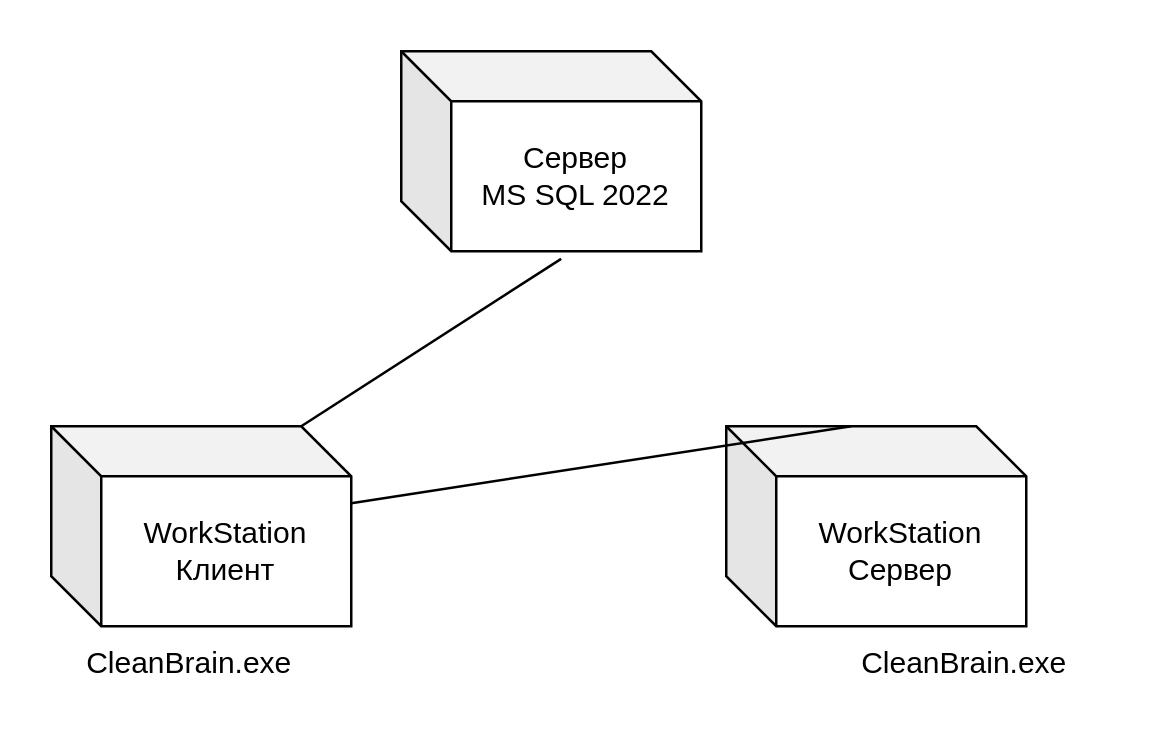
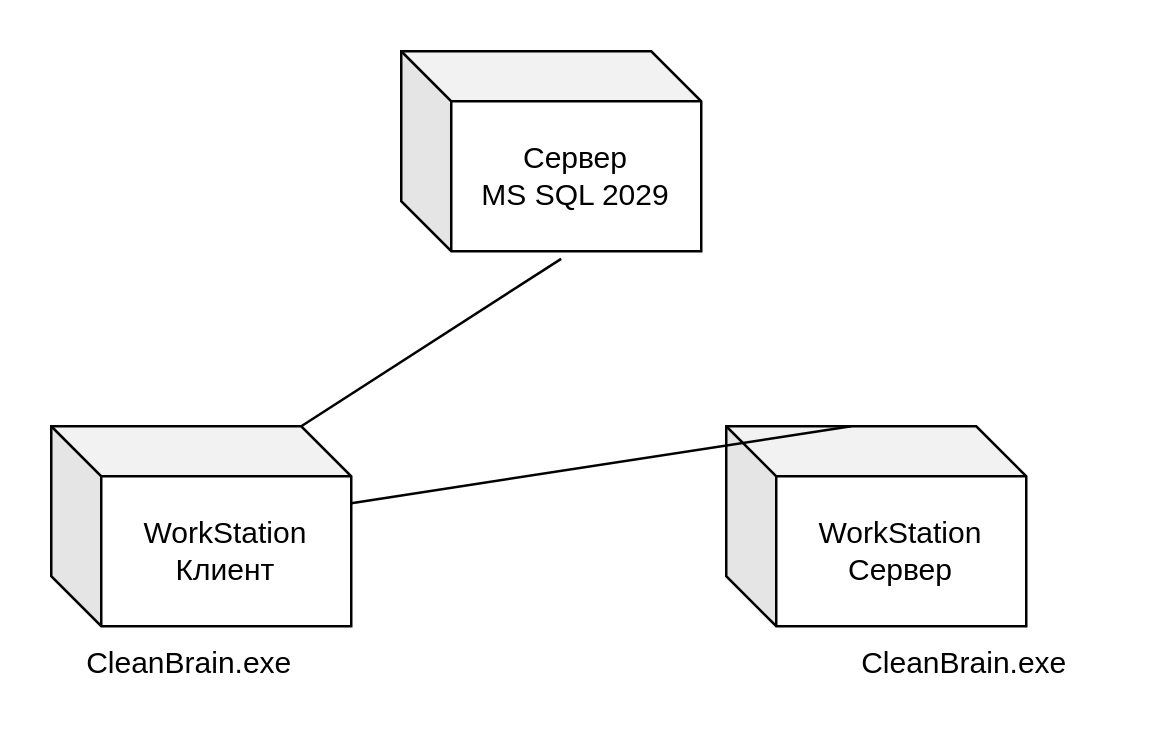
(576, 176) -> (576, 176)
